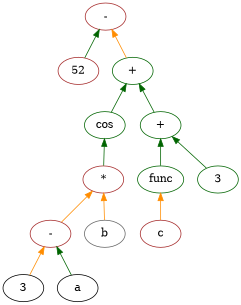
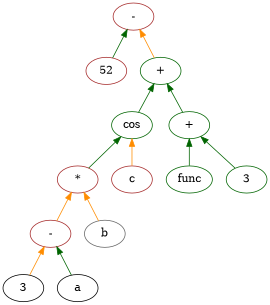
(161, 210) -> (132, 156)
